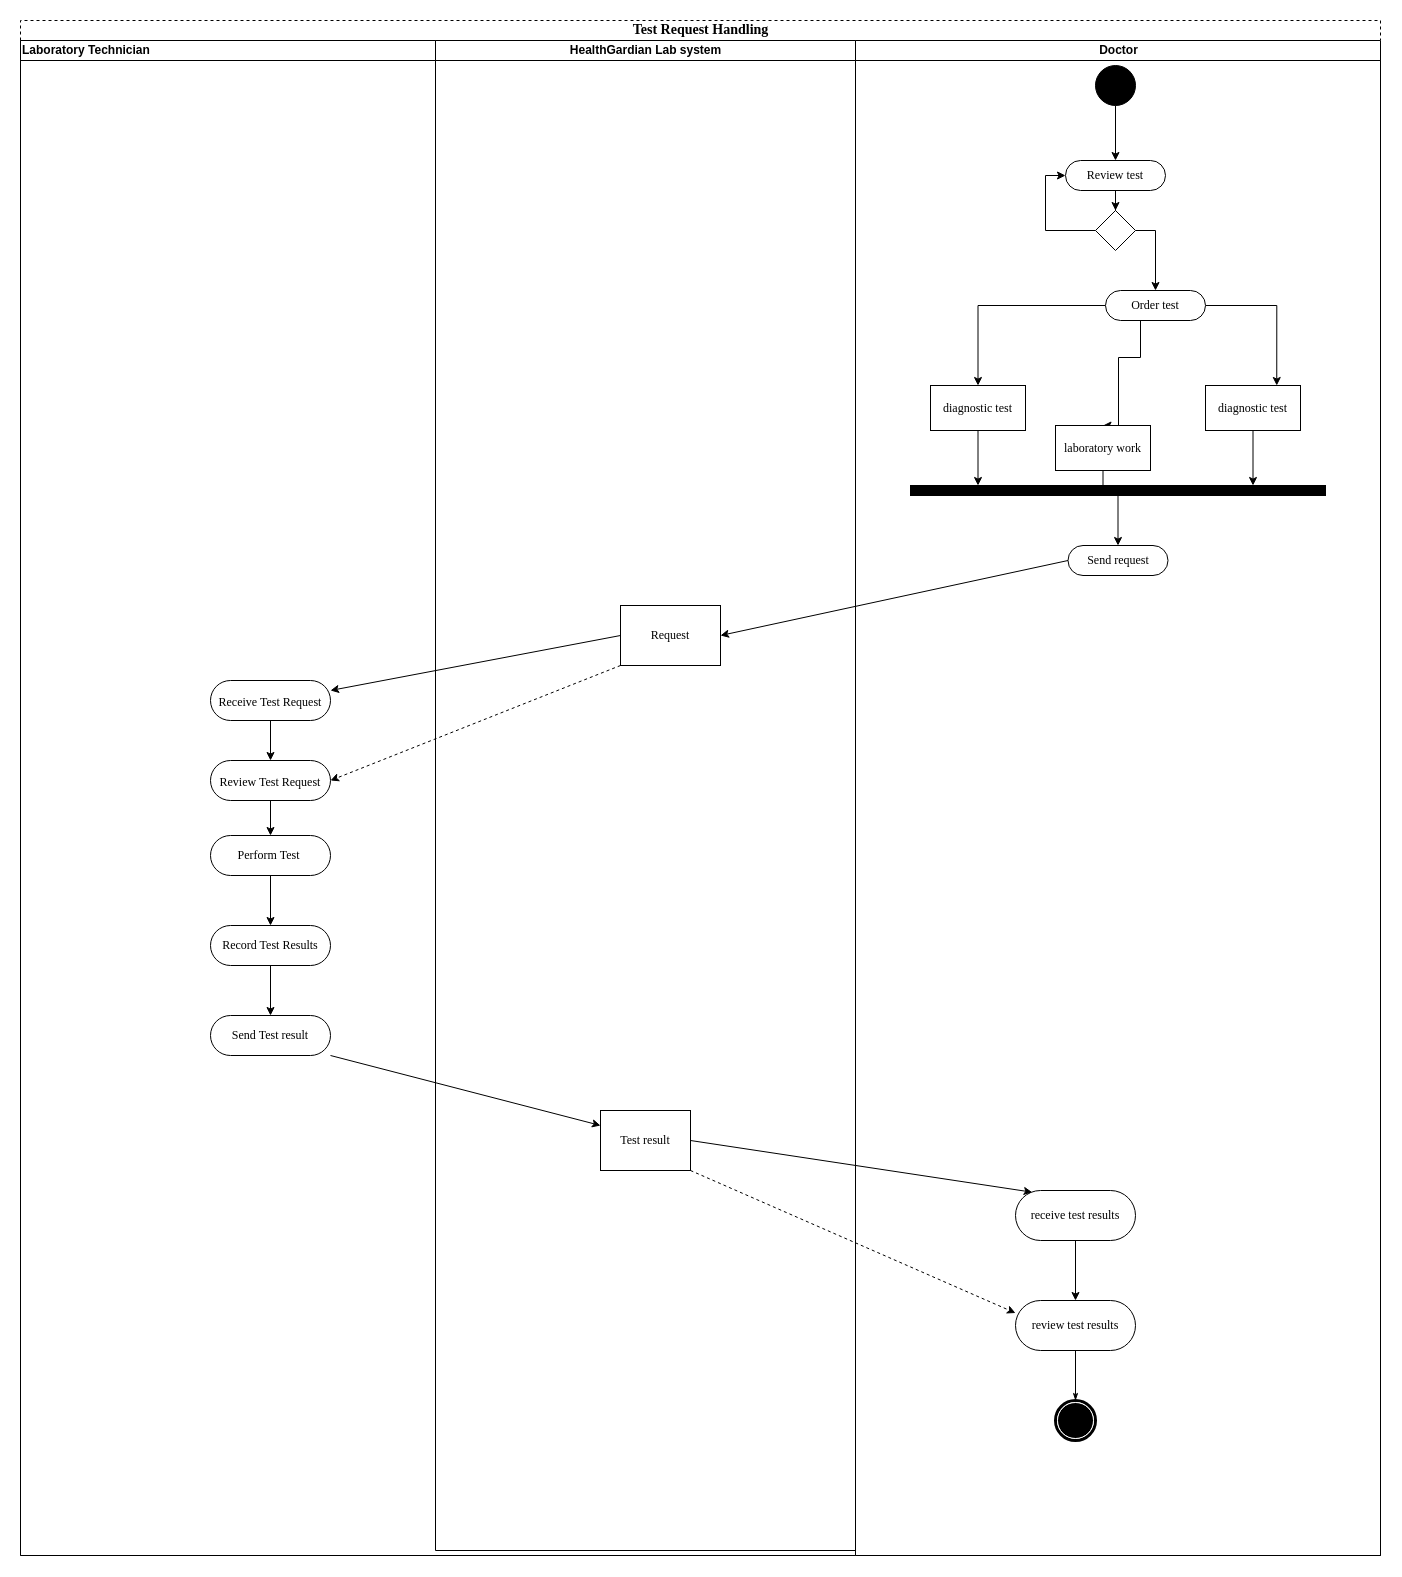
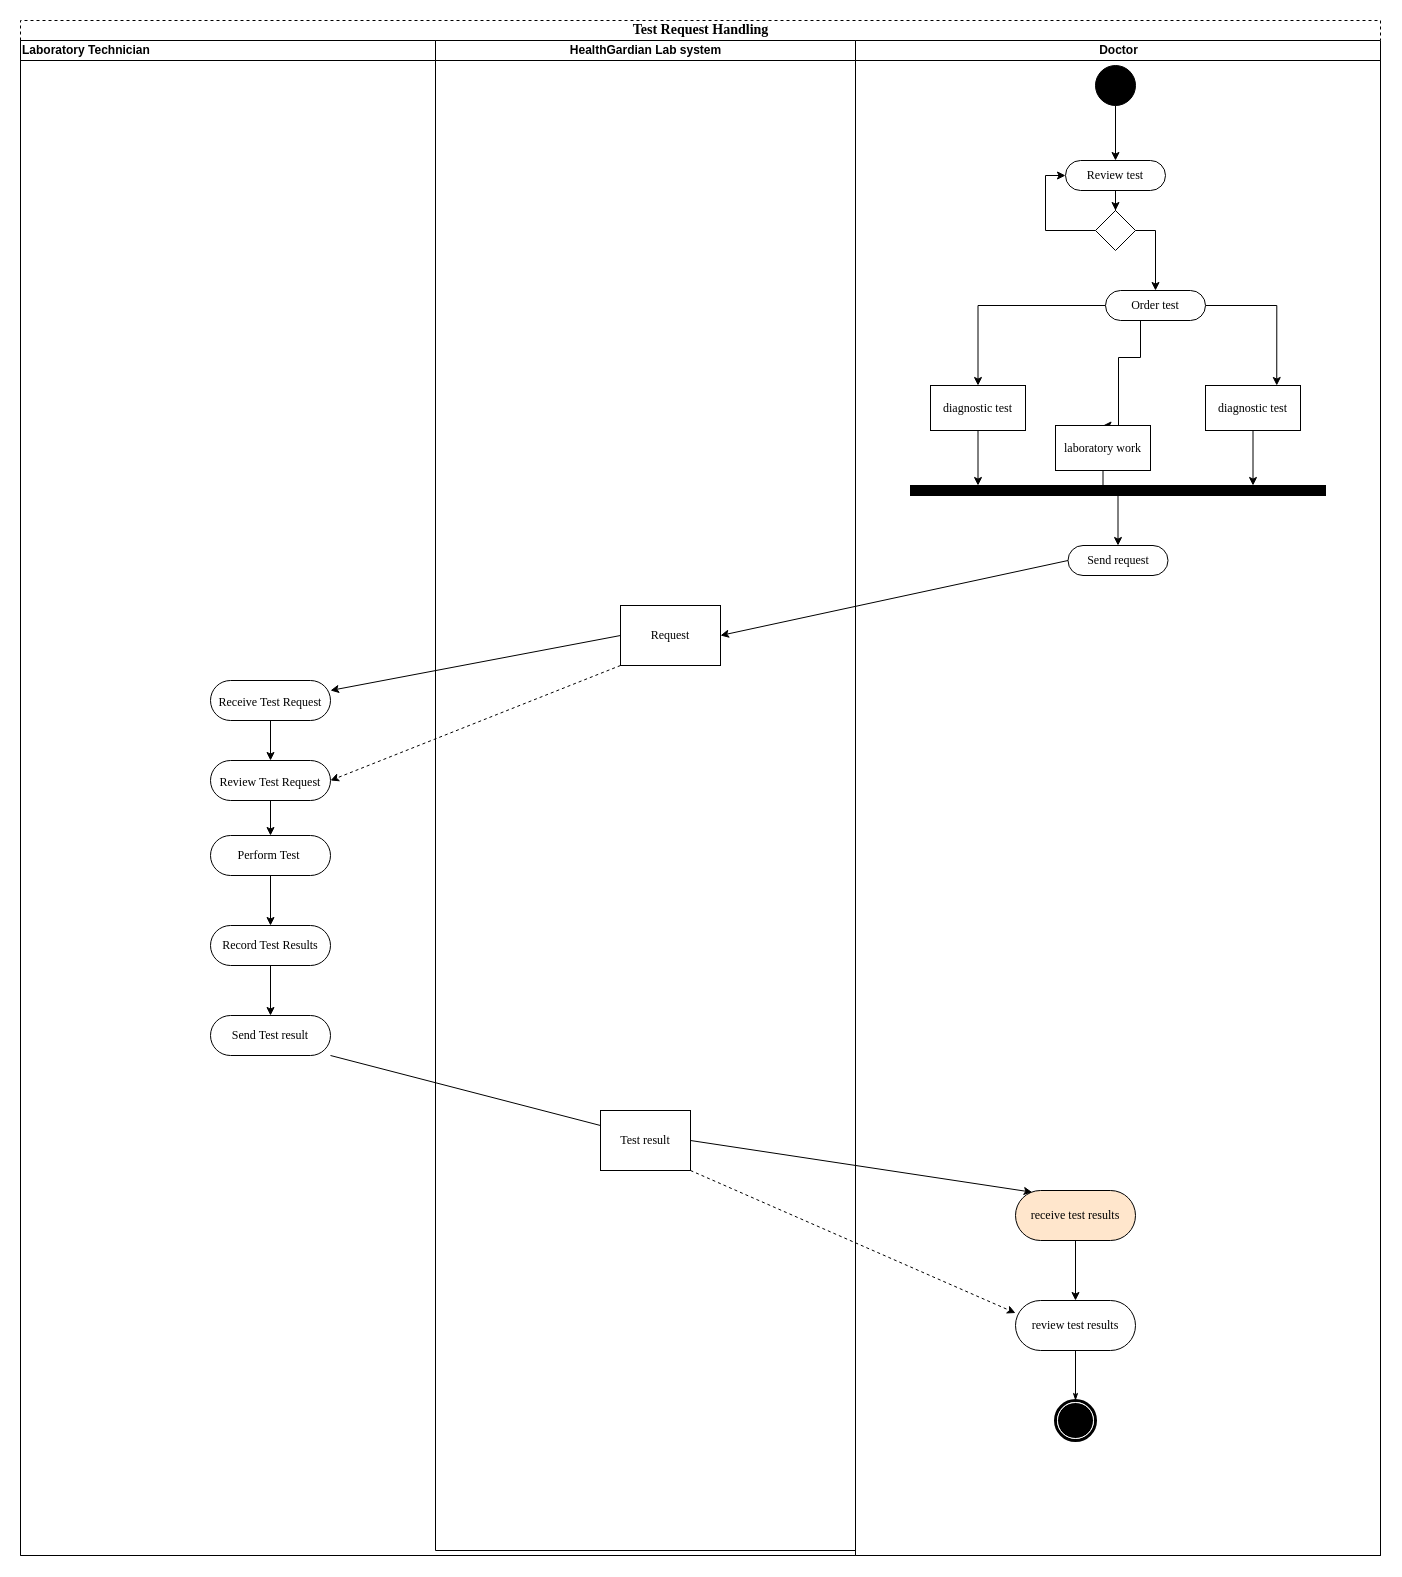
(592, 1123) -> (594, 1124)
(1076, 1216) -> (1076, 1216)
